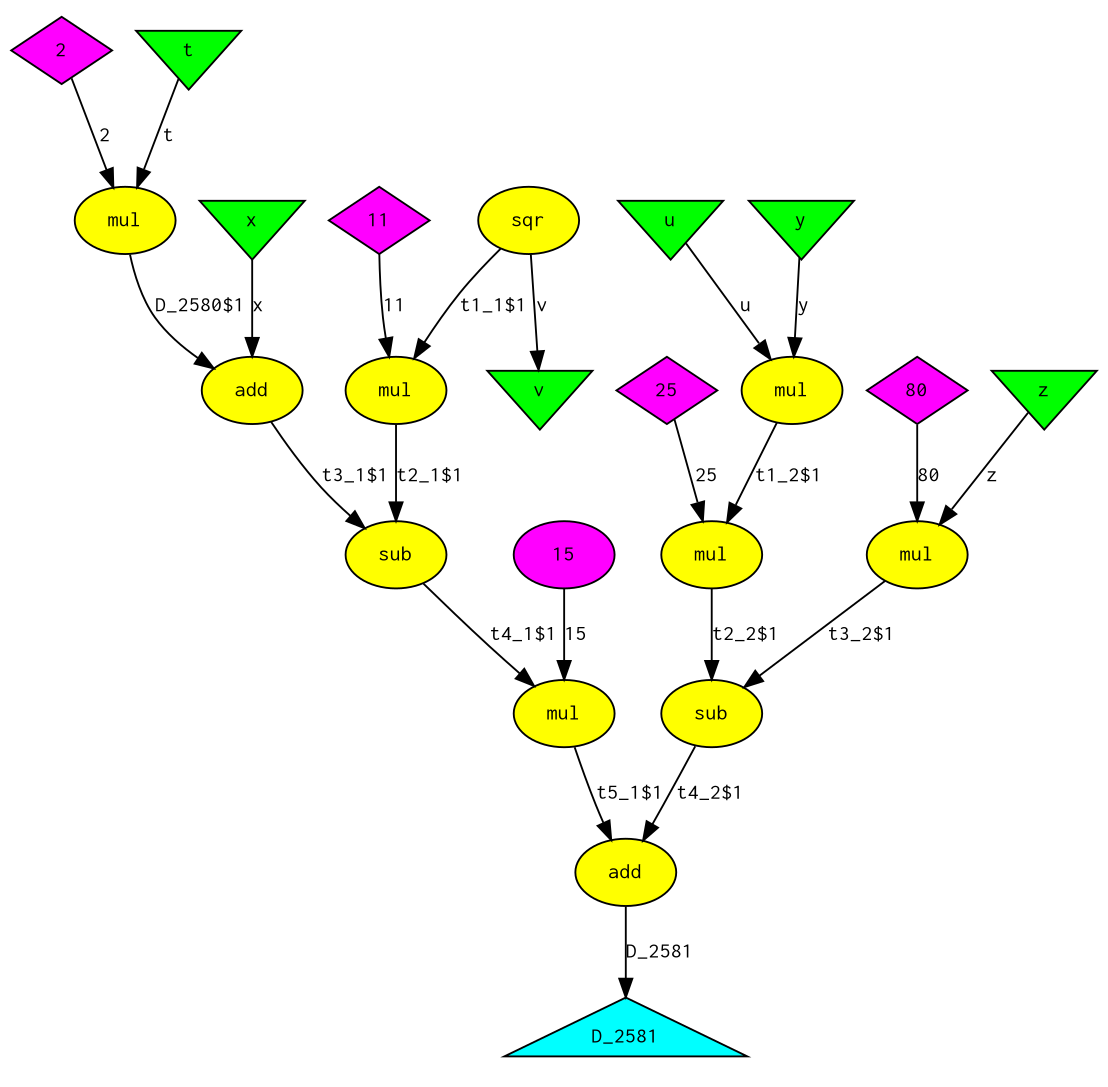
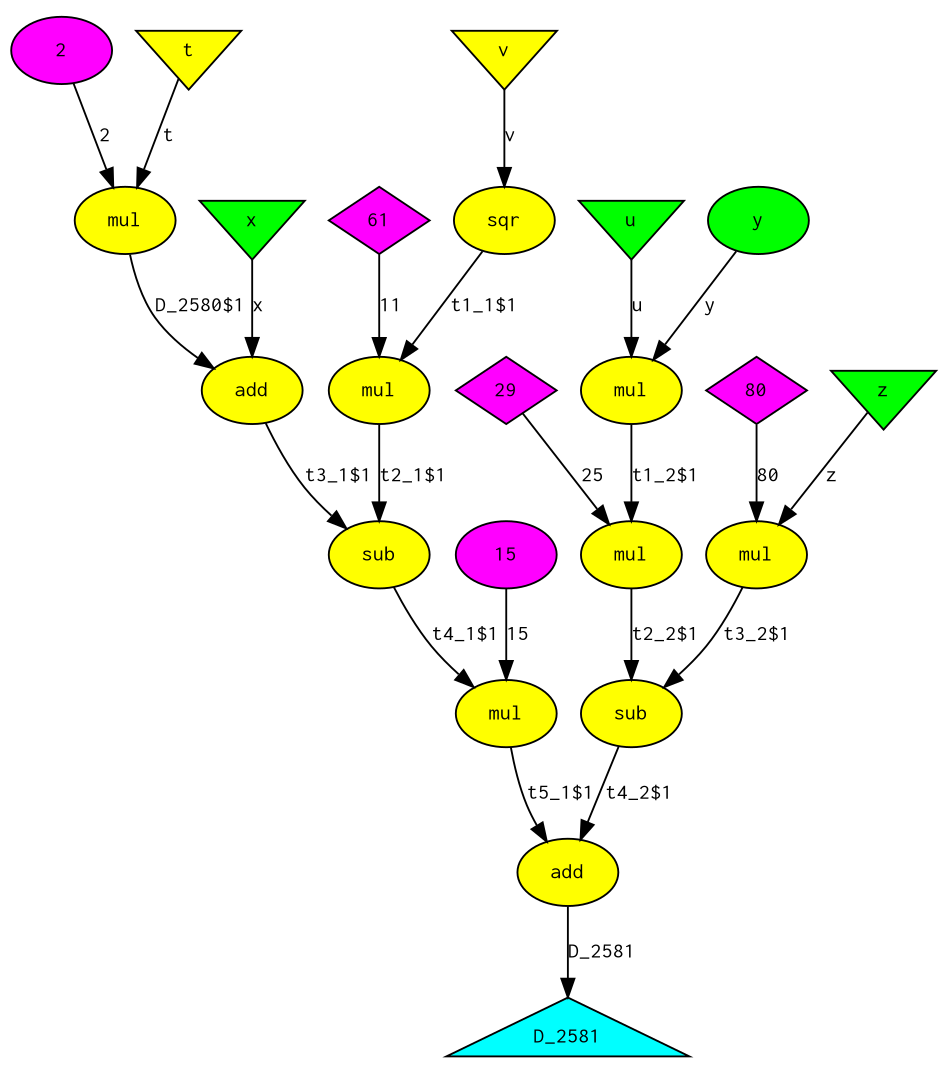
(62, 50) -> (62, 50)
(189, 50) -> (189, 50)
(379, 220) -> (379, 220)
(801, 220) -> (758, 220)
(534, 303) -> (504, 129)
(540, 390) -> (504, 50)
(667, 390) -> (506, 390)
